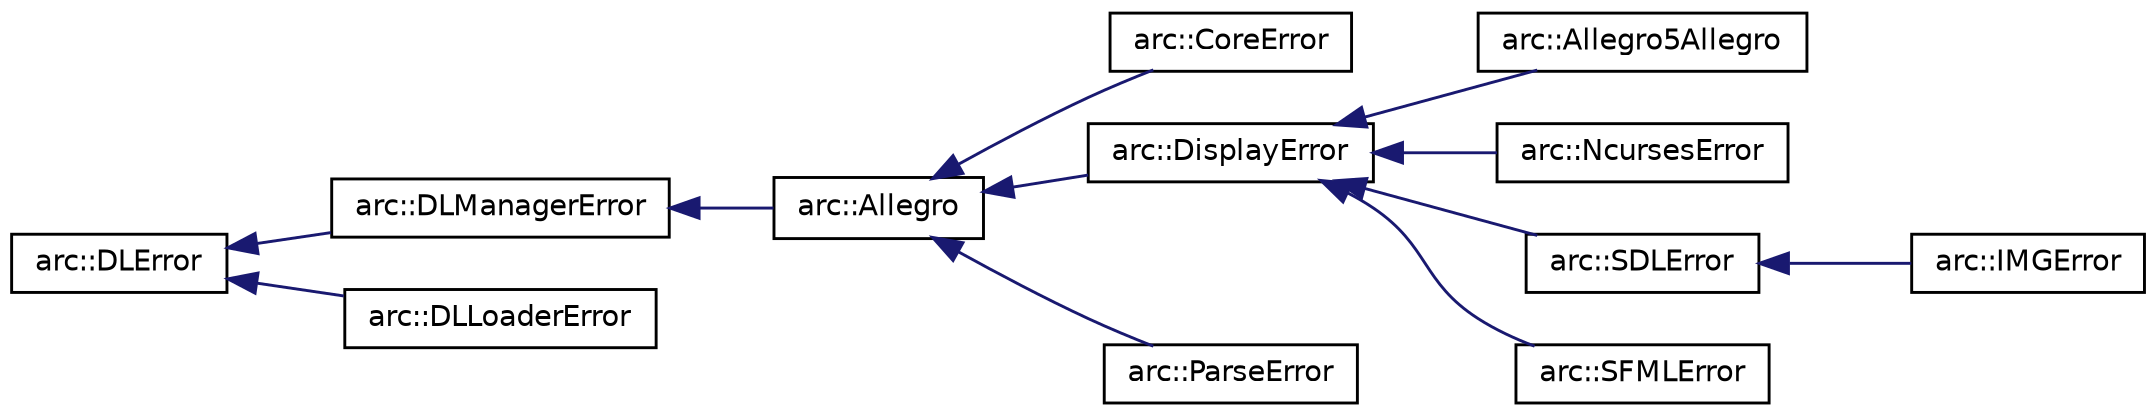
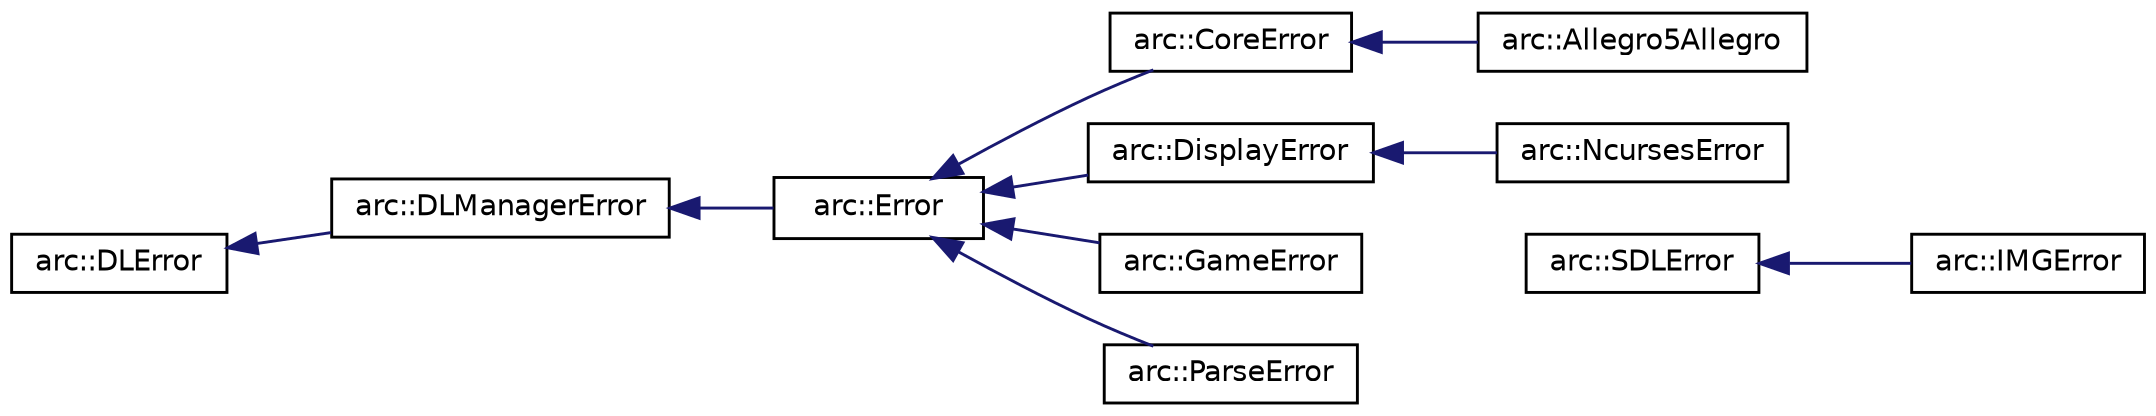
(1451, 94) -> (1430, 42)
(879, 208) -> (879, 208)
(1451, 212) -> none
none -> (1231, 263)
(500, 319) -> none
(1643, 374) -> none
